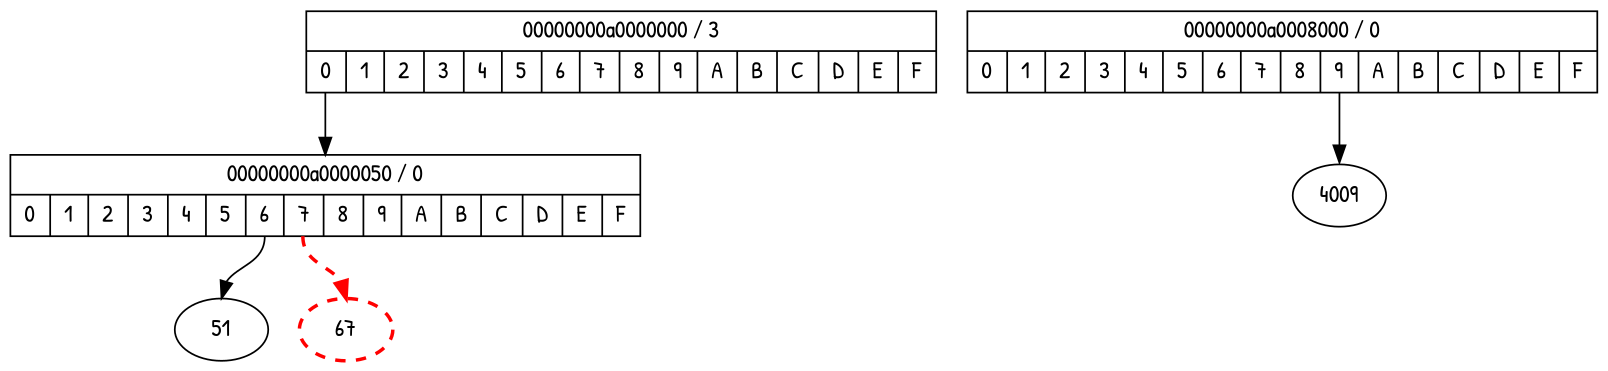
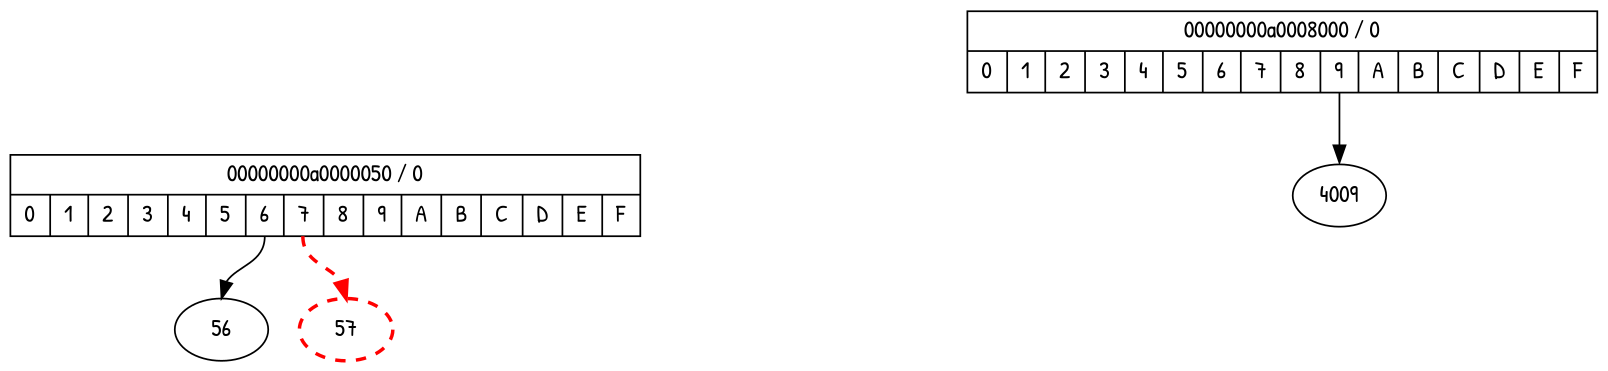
(621, 52) -> none
(222, 330) -> (222, 330)
(346, 330) -> (346, 330)
